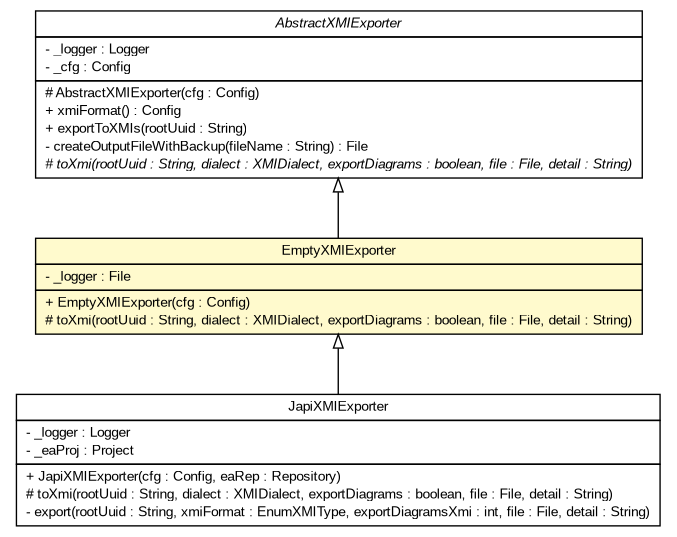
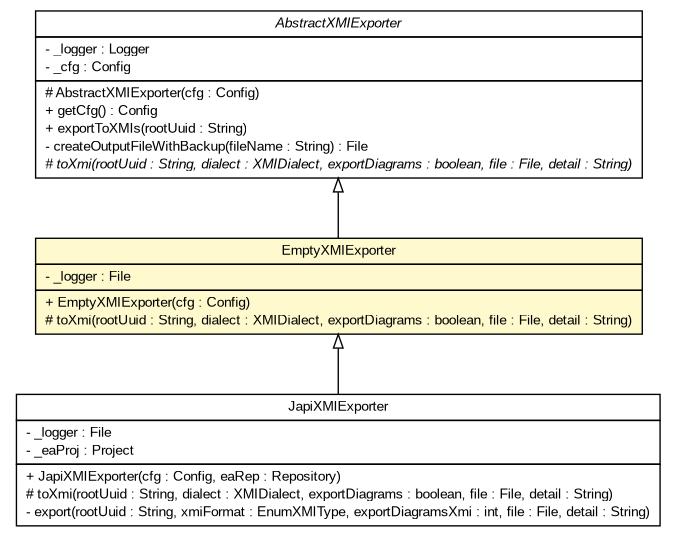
(114, 111) -> (101, 111)
(78, 433) -> (69, 433)
